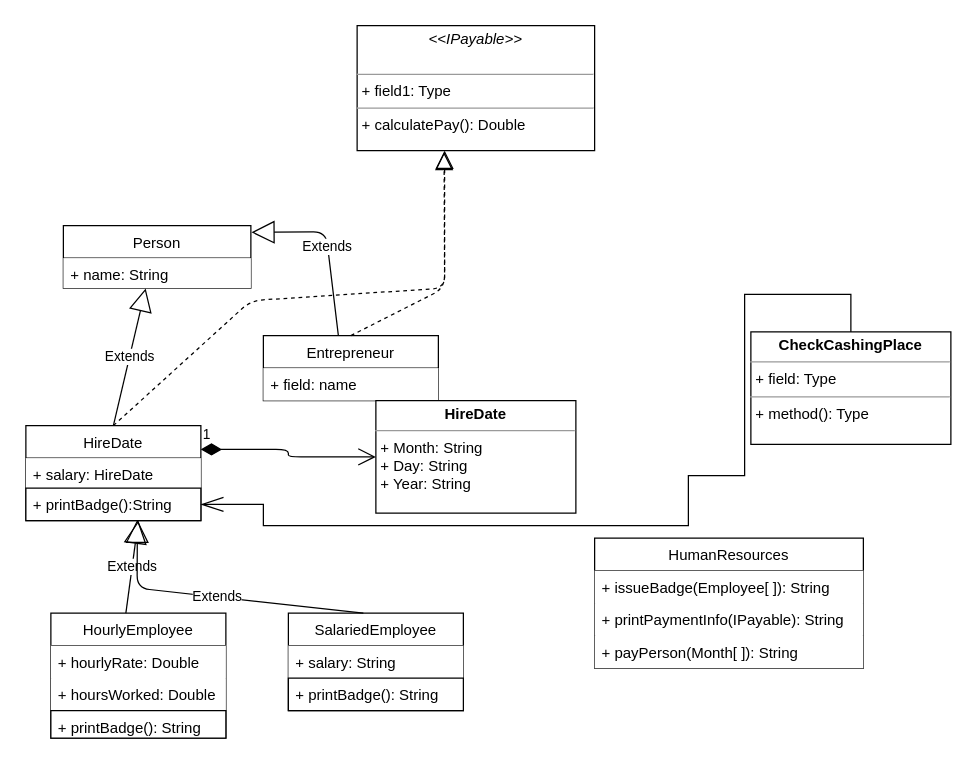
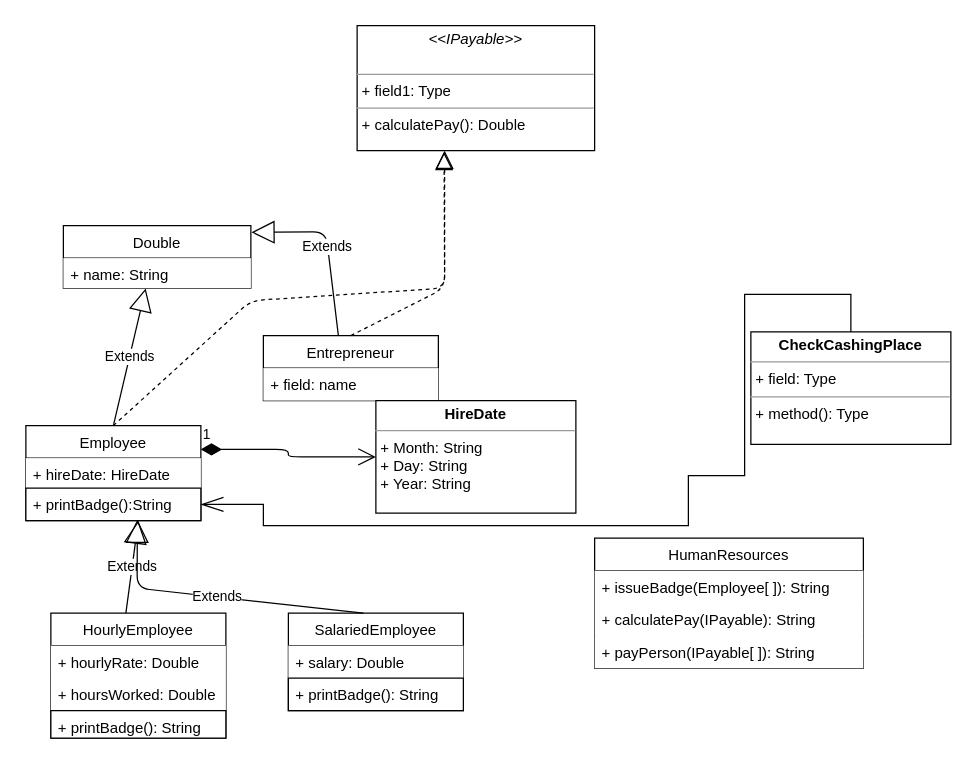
(156, 243) -> (156, 243)
(113, 443) -> (113, 443)
(98, 475) -> (107, 475)
(741, 620) -> (722, 620)
(713, 653) -> (724, 653)
(352, 663) -> (352, 663)
